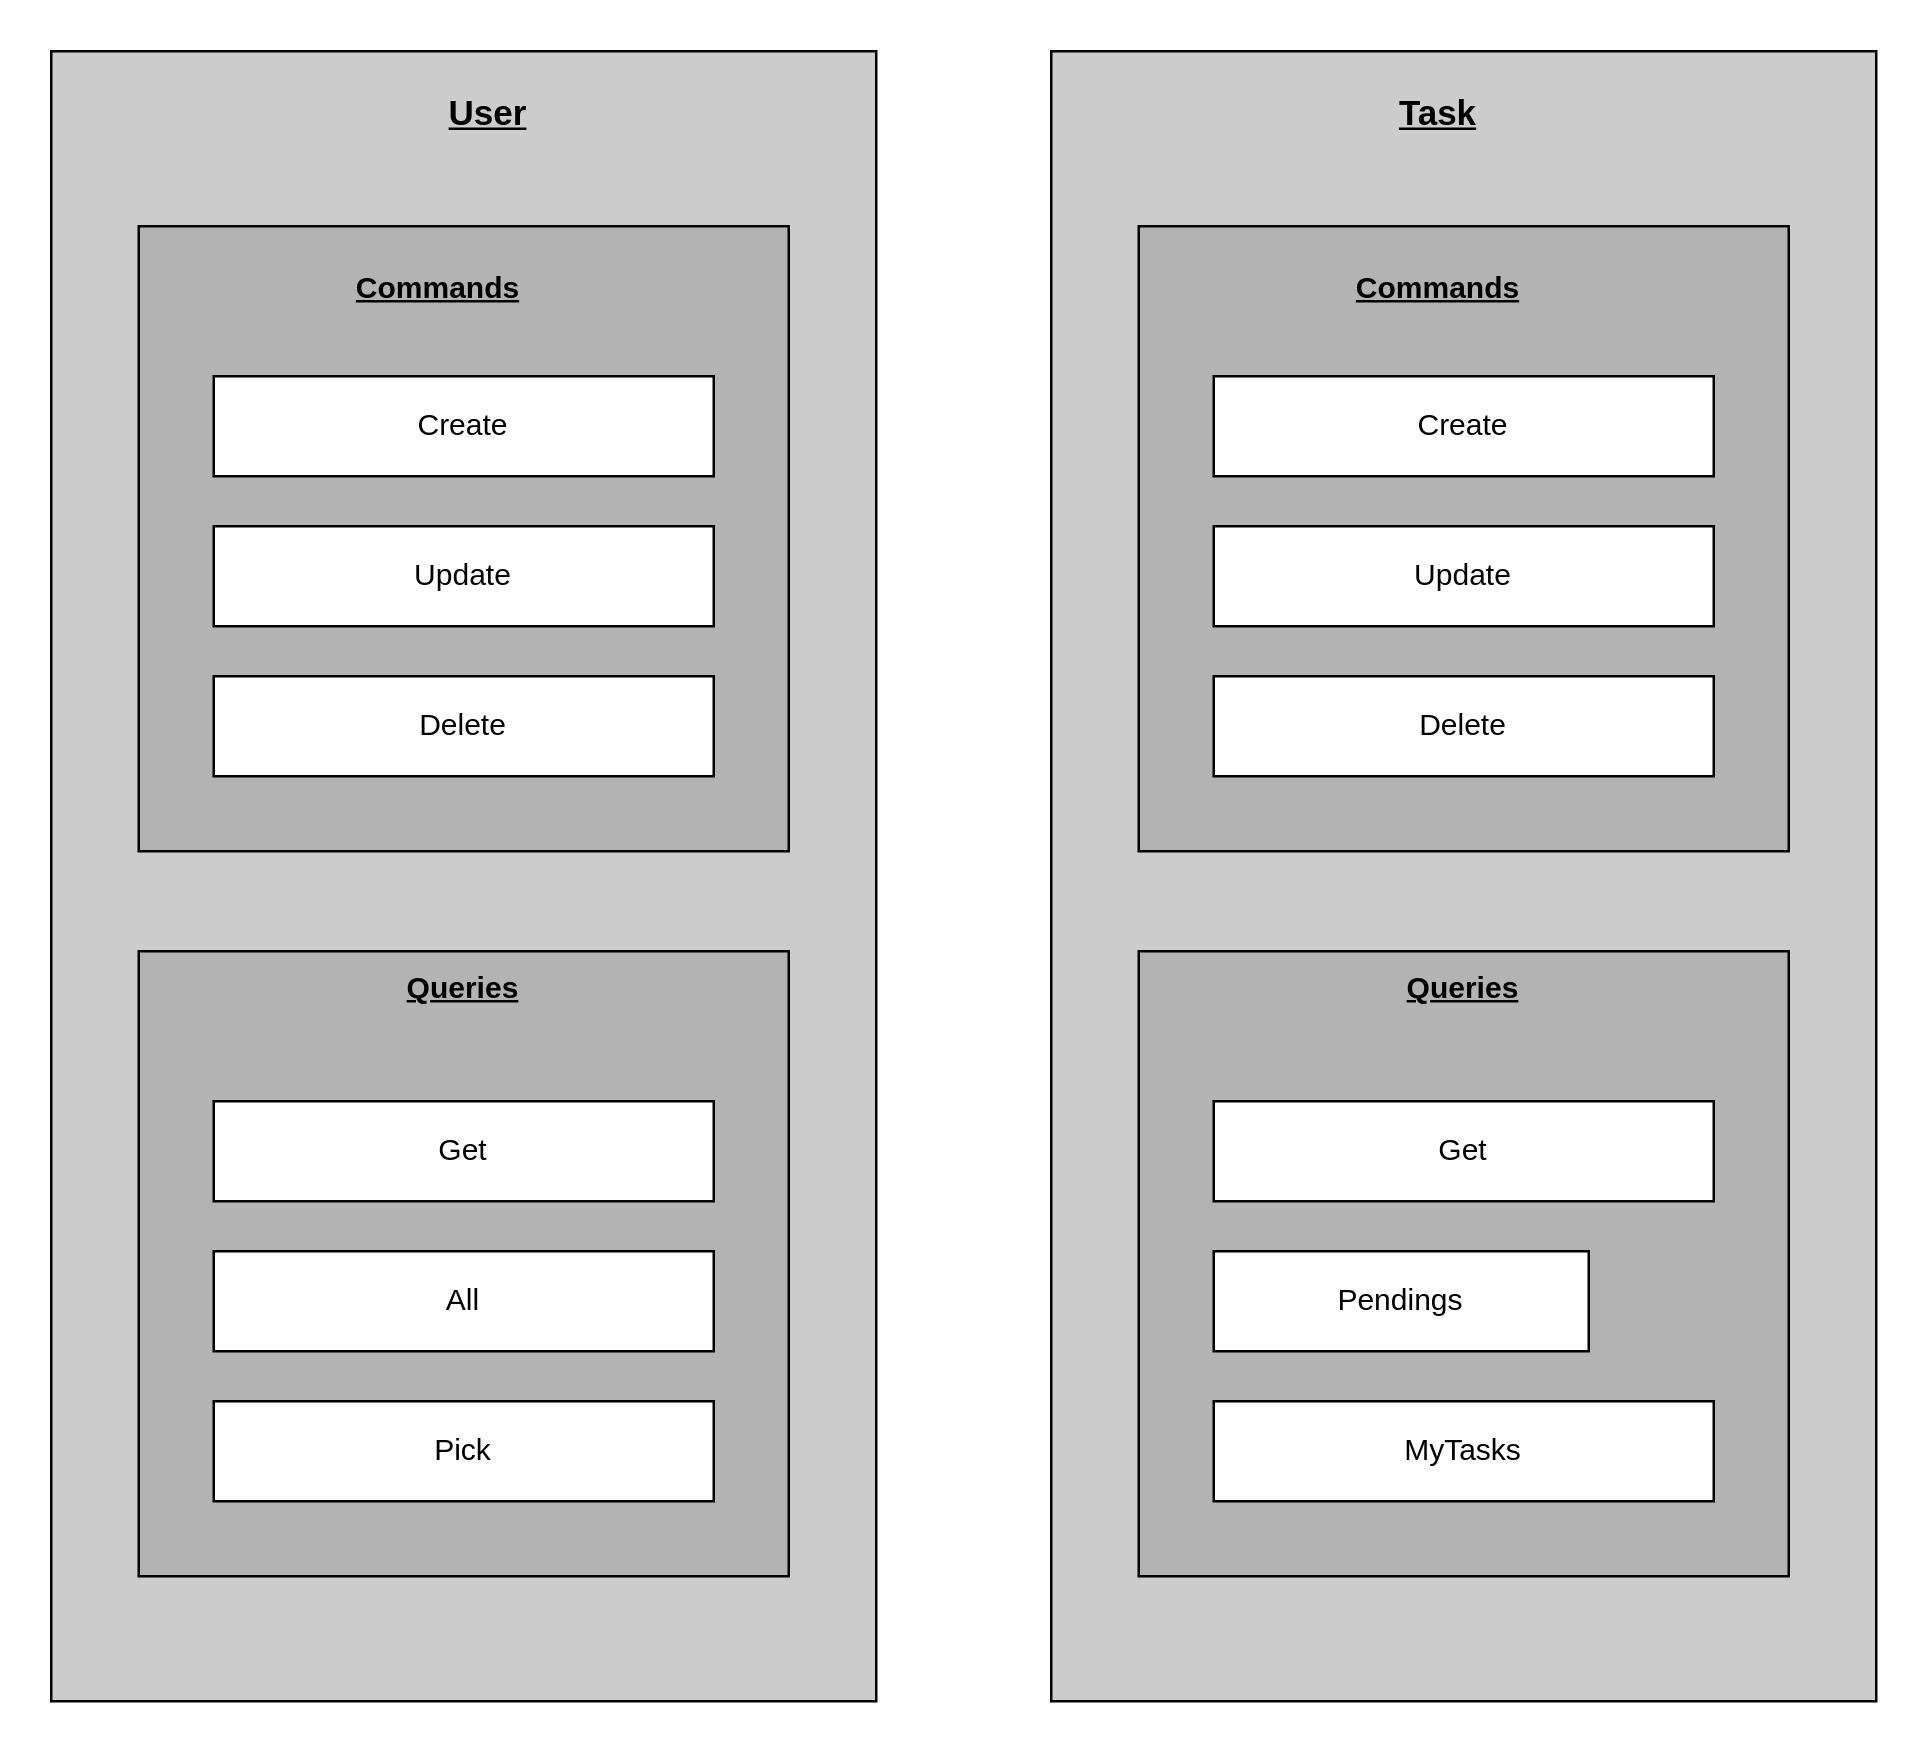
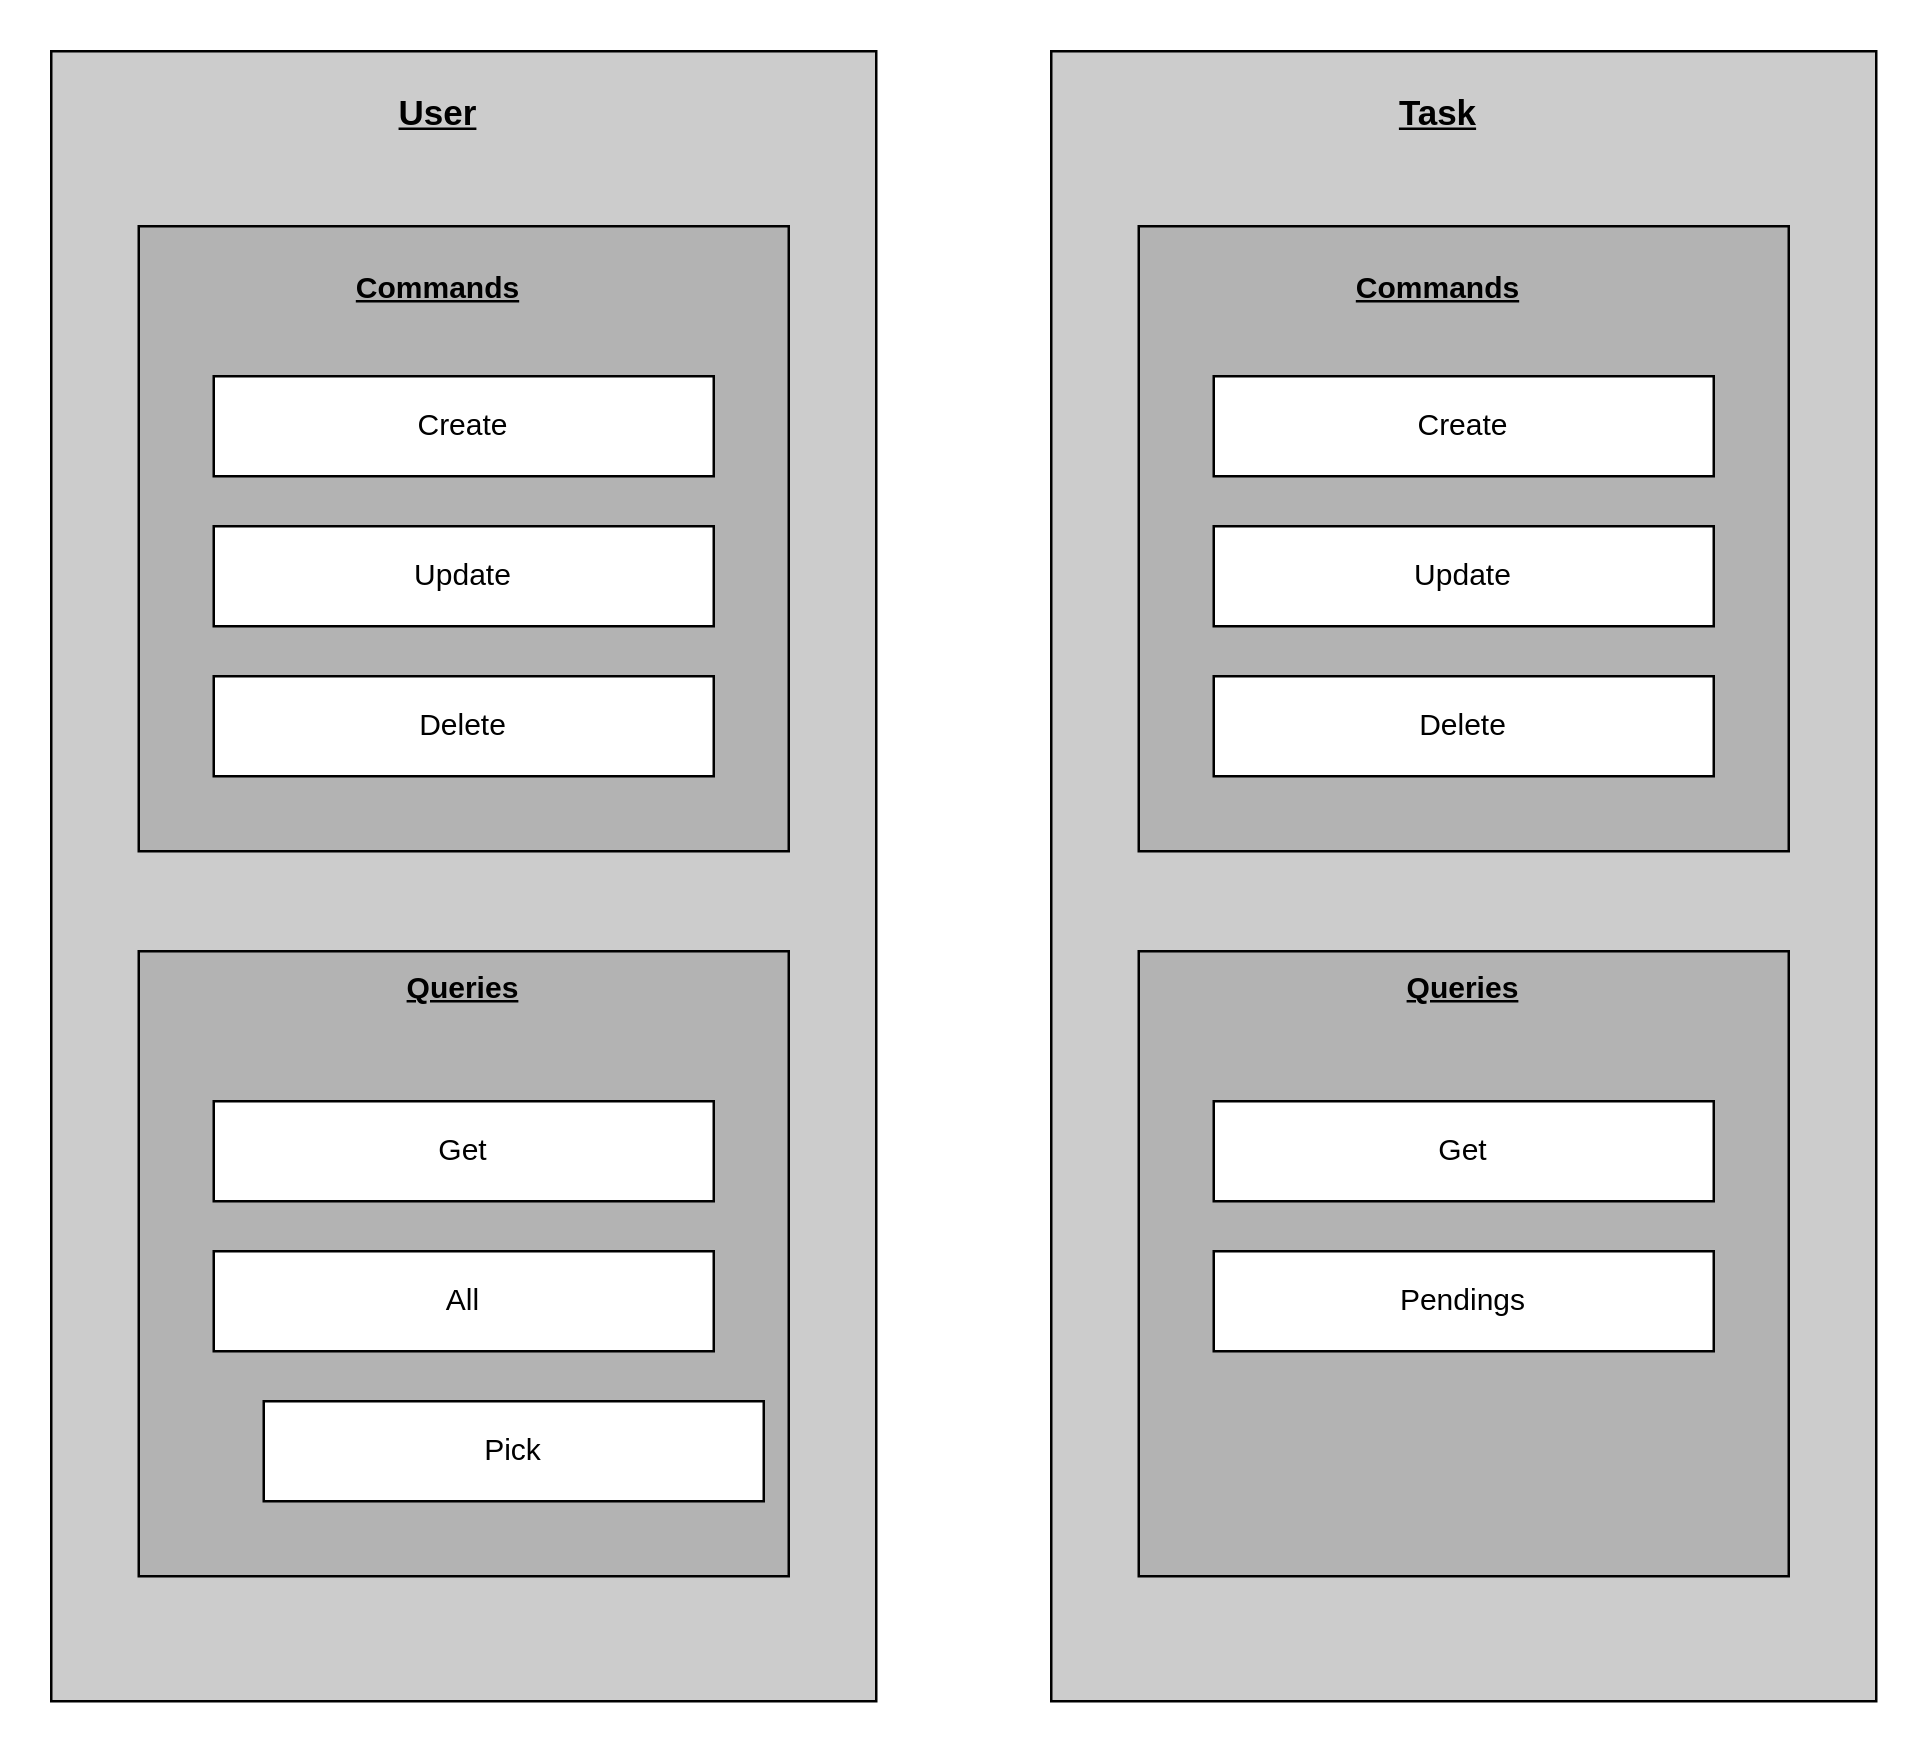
(489, 114) -> (439, 114)
(1401, 1301) -> (1464, 1301)
(464, 1451) -> (514, 1451)
(1464, 1451) -> none
